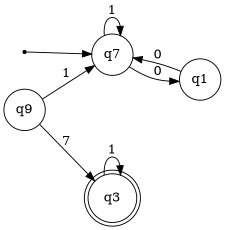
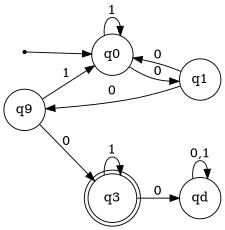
(112, 55) -> (112, 55)
none -> (118, 101)
(67, 142) -> (67, 142)
none -> (200, 198)
